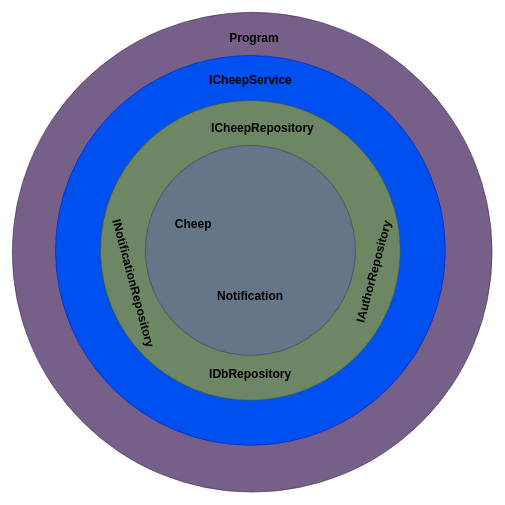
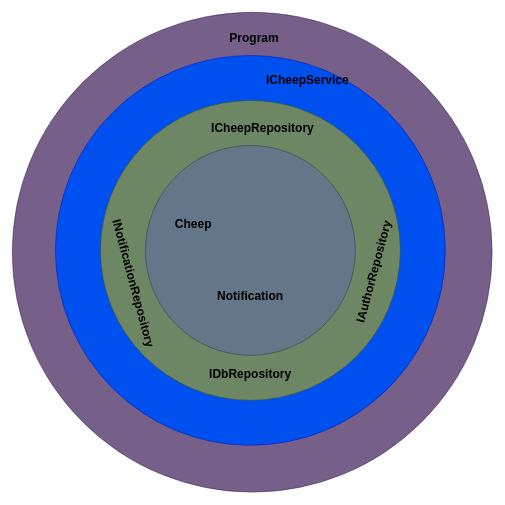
(251, 80) -> (308, 80)
